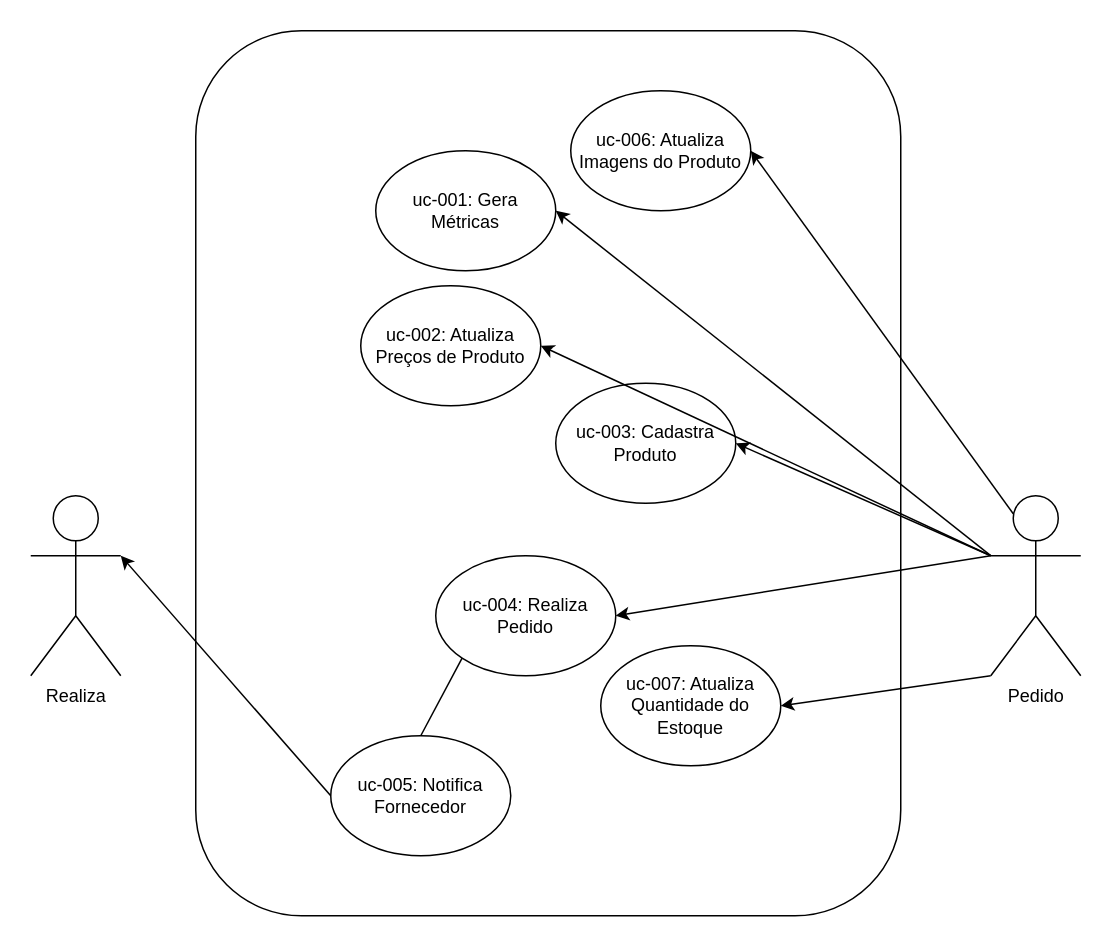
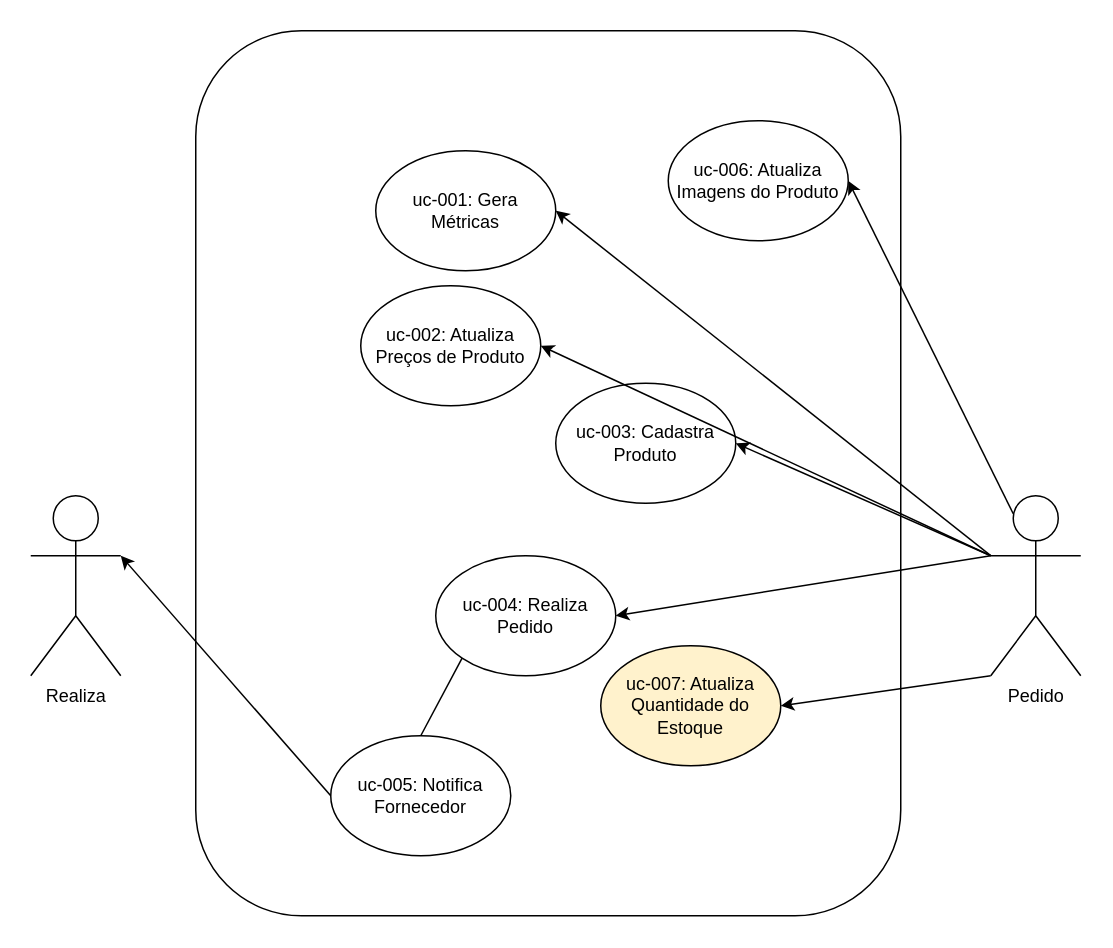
(661, 151) -> (758, 181)
(691, 706) -> (691, 706)
